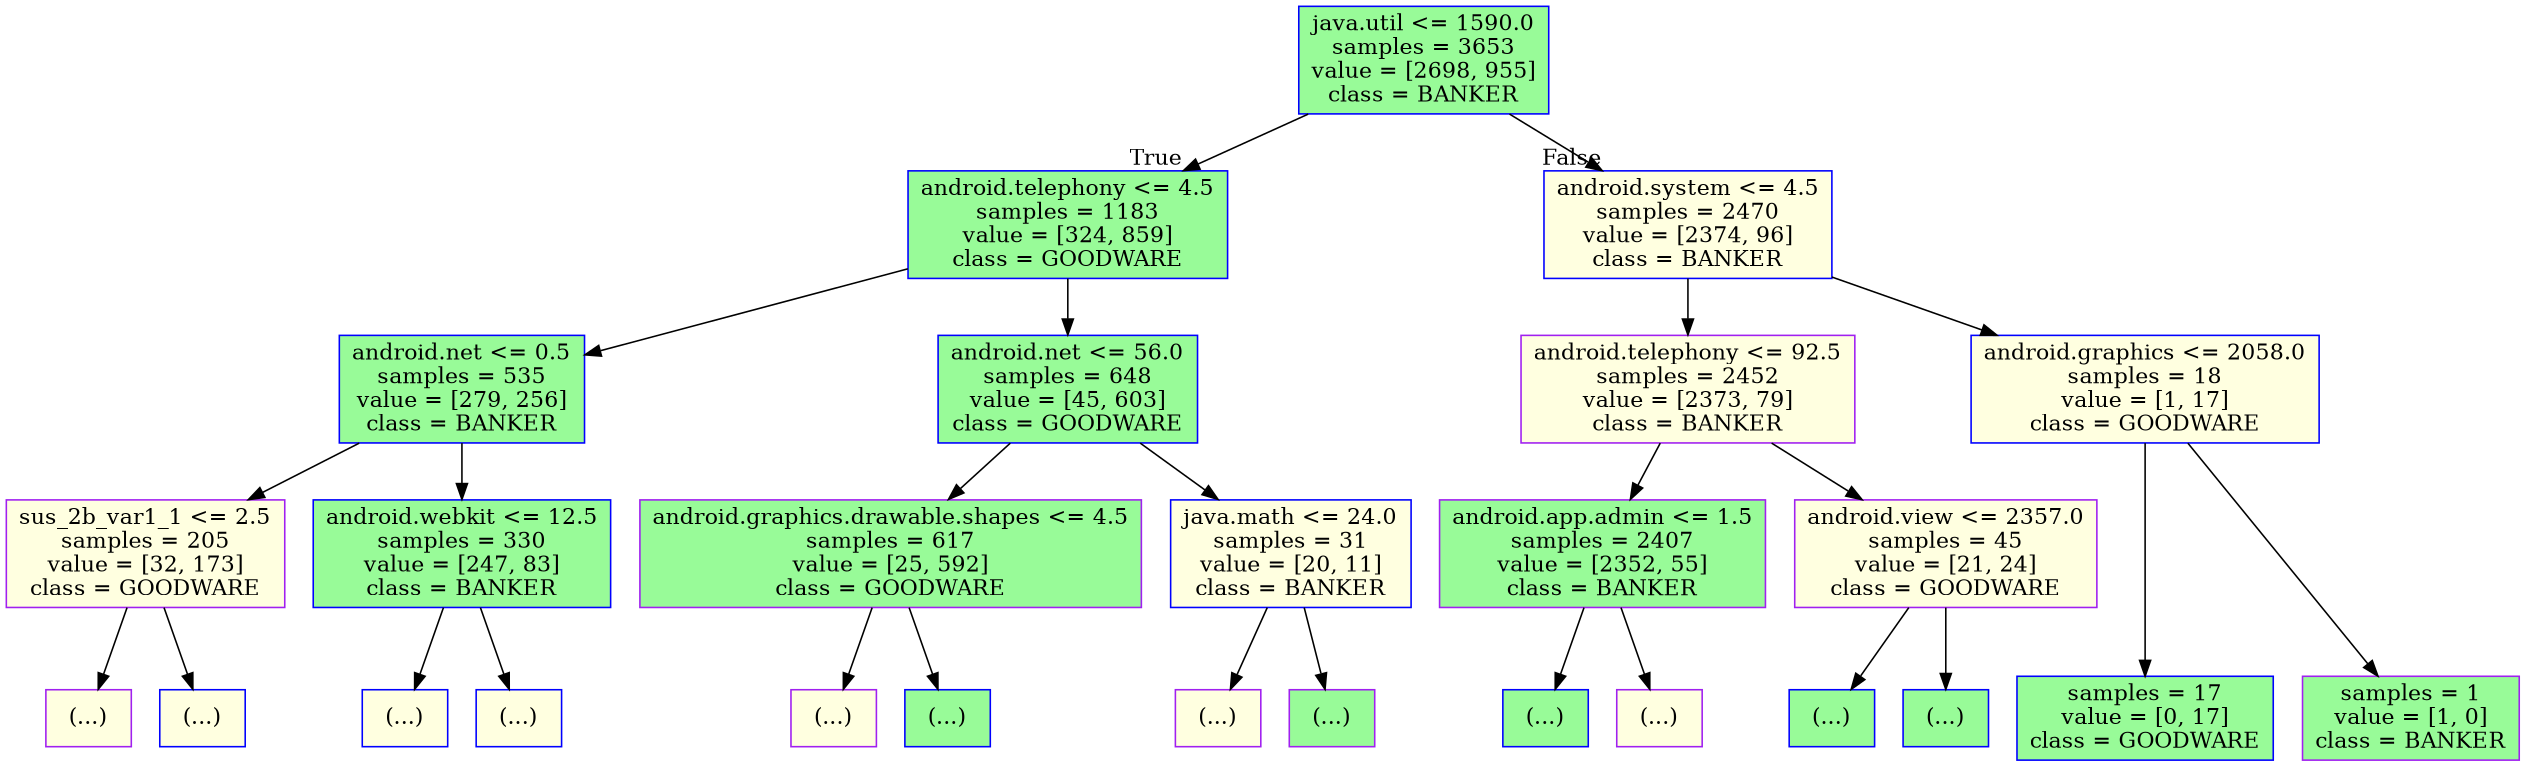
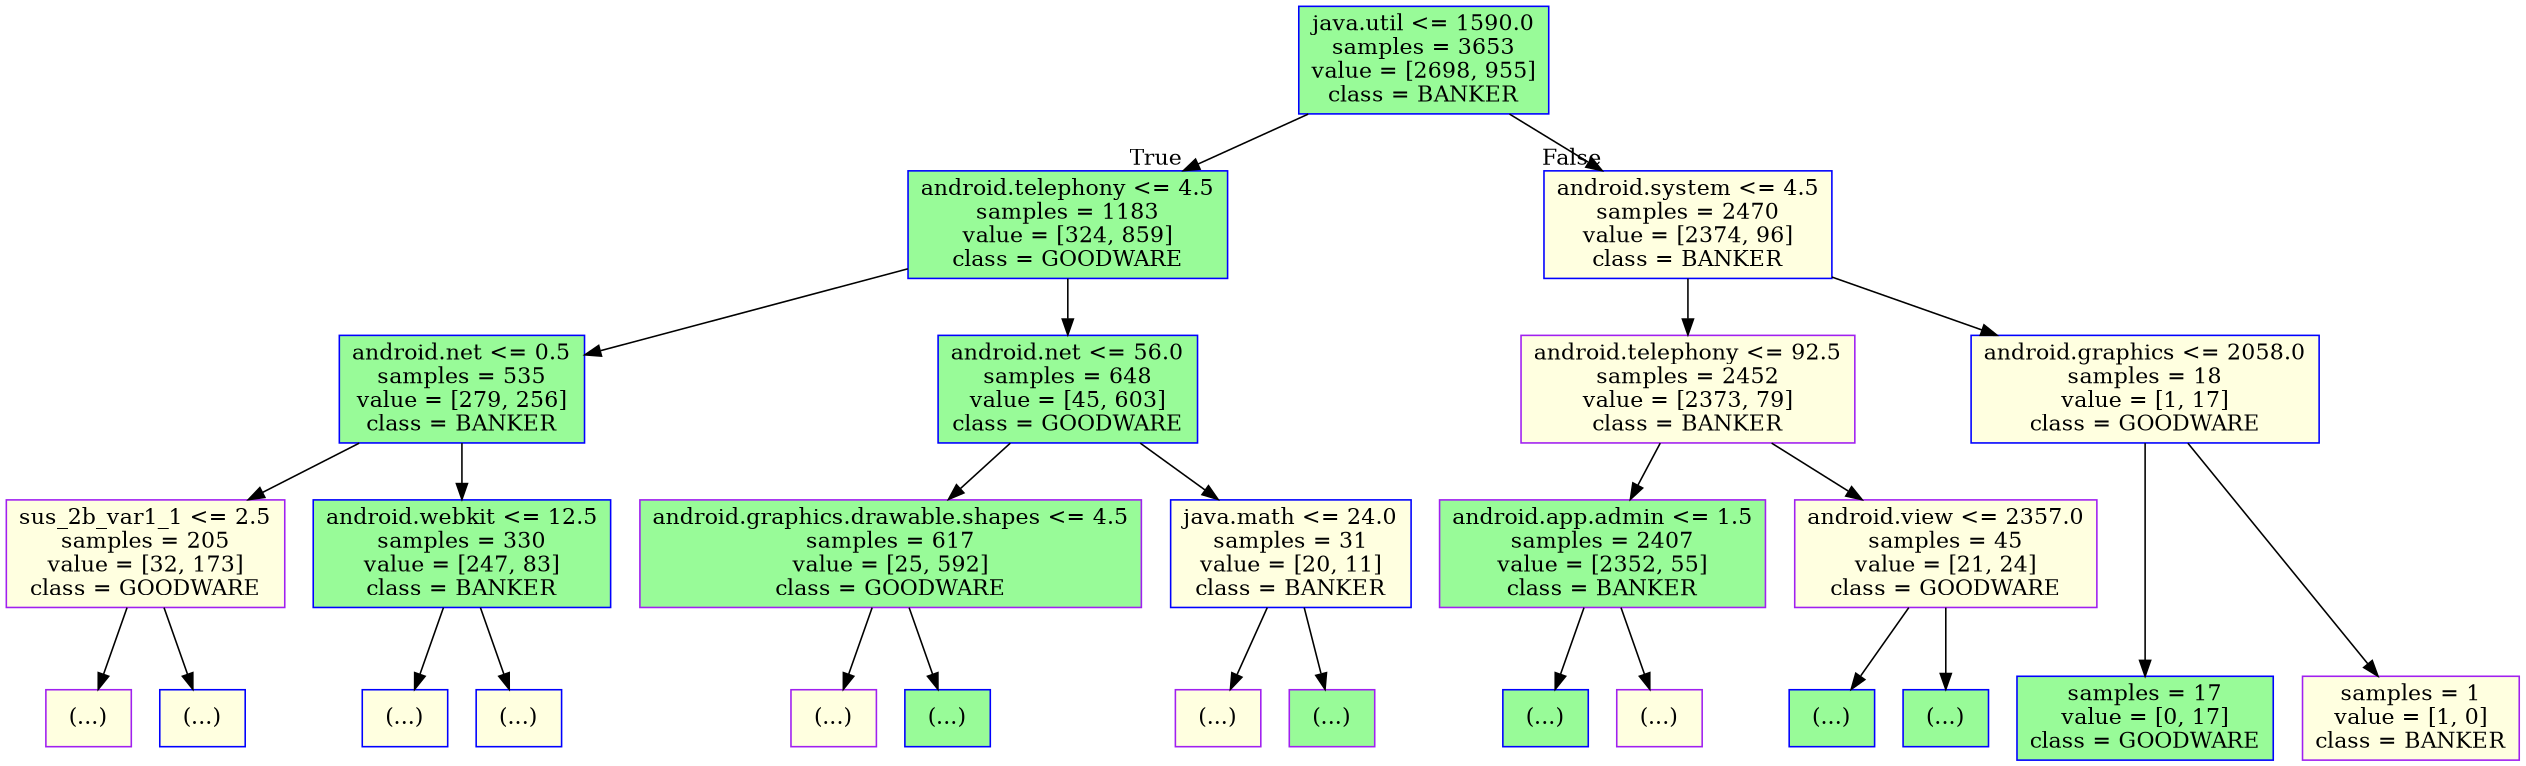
(2411, 718) -> (2411, 718)
